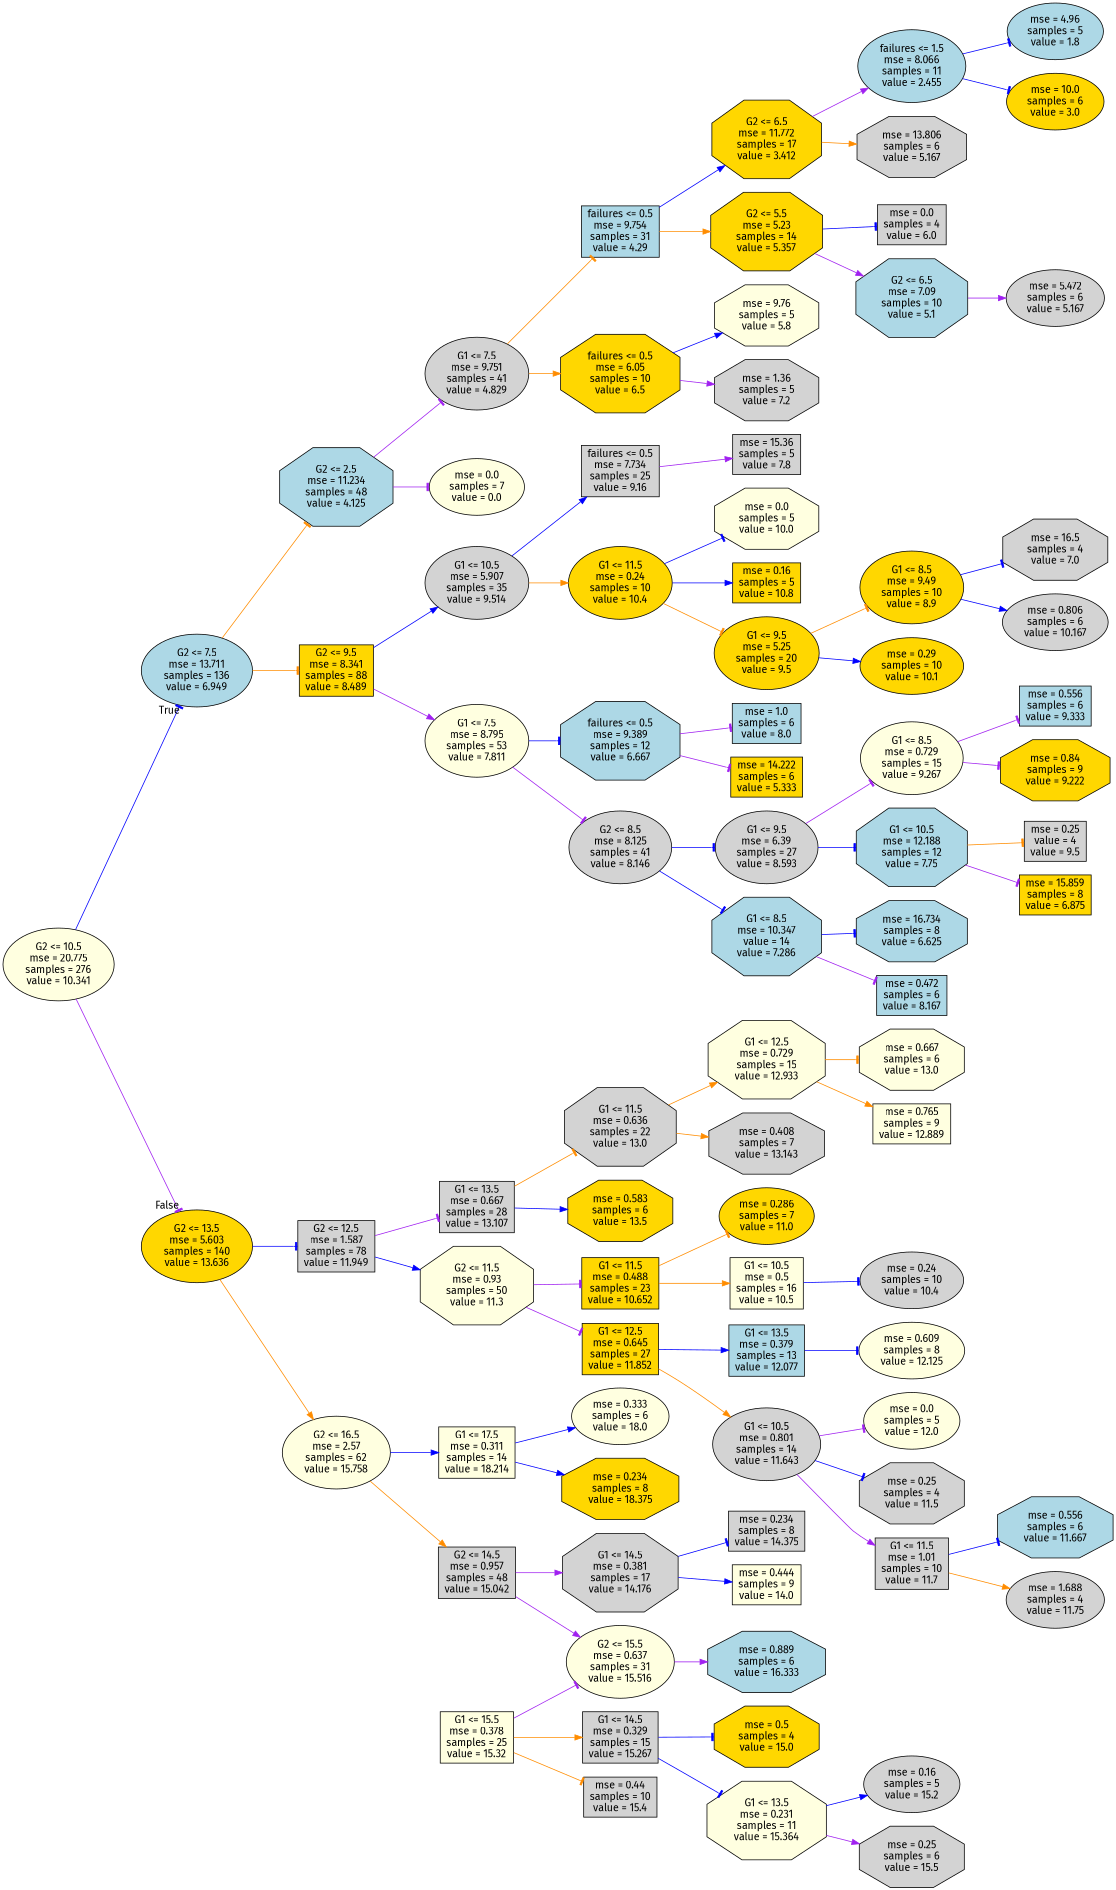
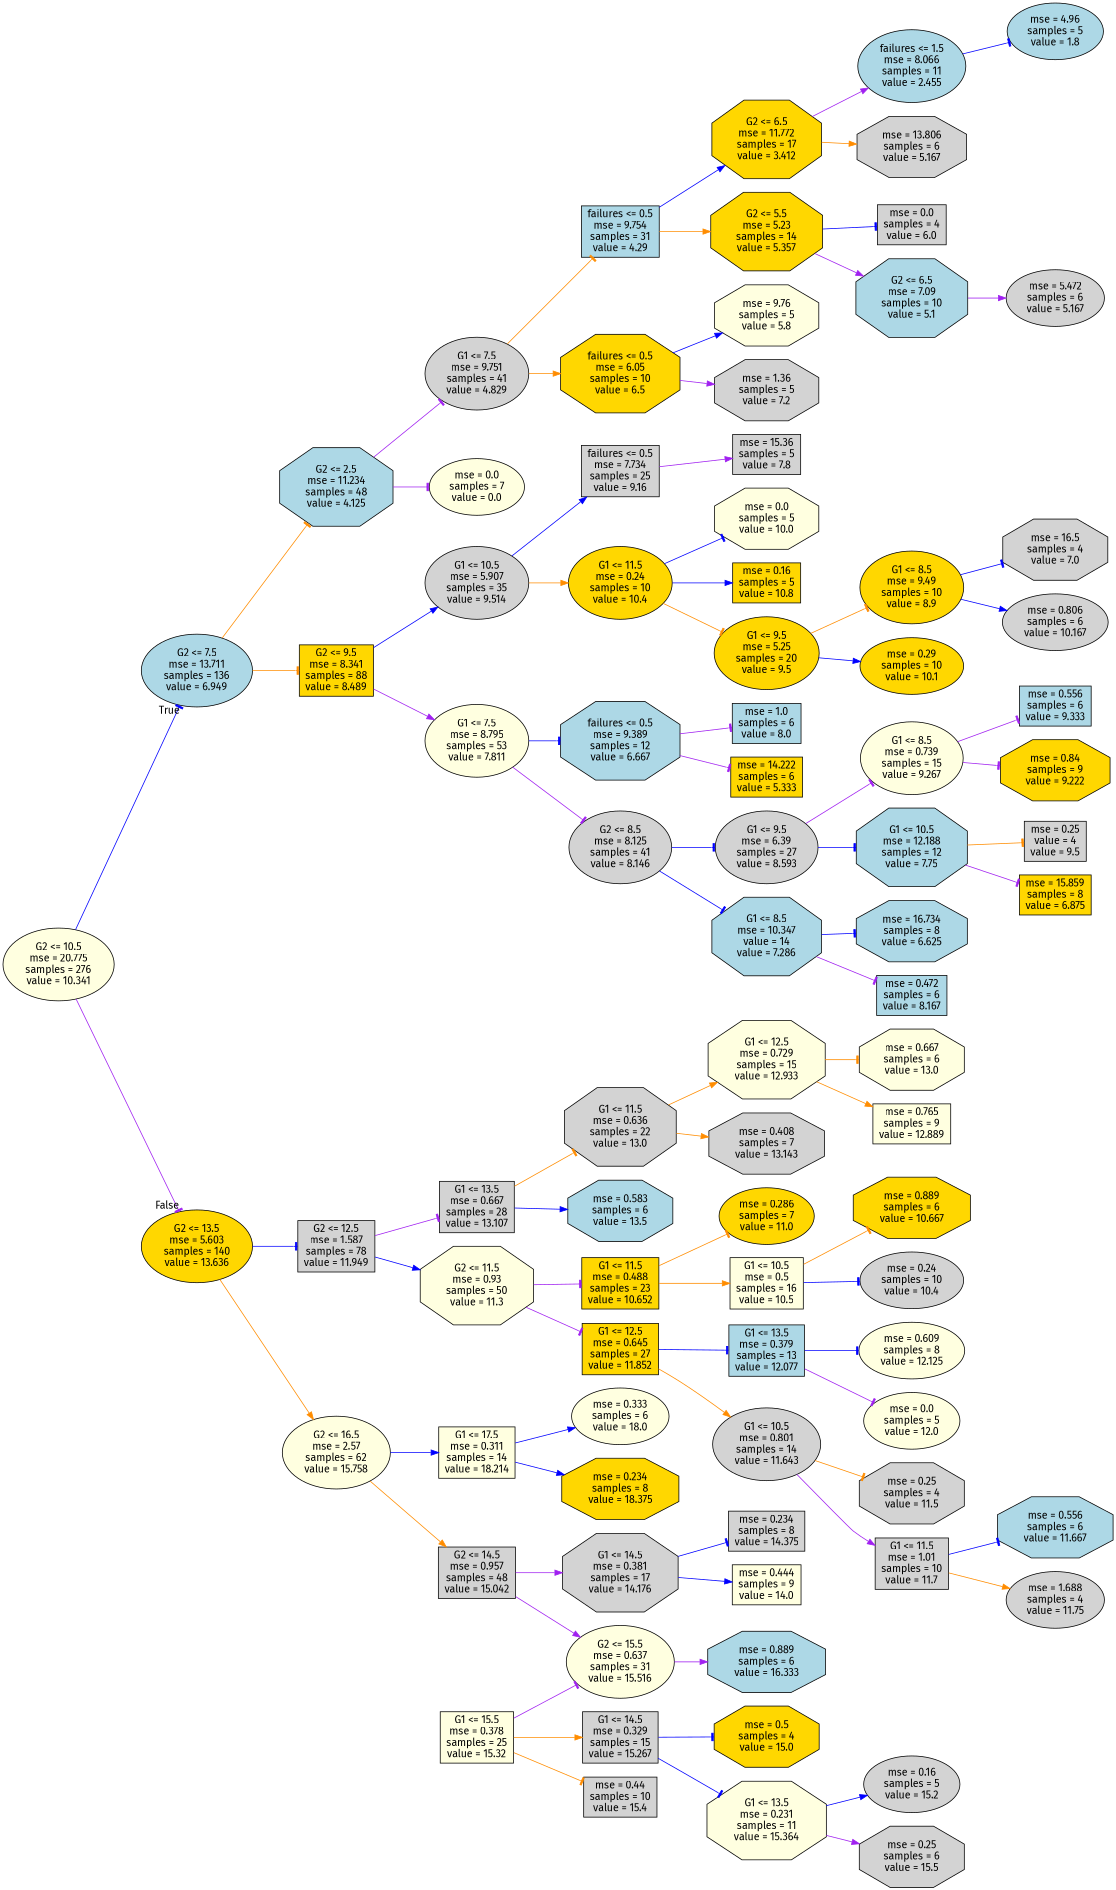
(1055, 102) -> none
(912, 758) -> (912, 758)
none -> (912, 1208)
(620, 1211) -> (620, 1211)
(692, 1350) -> (692, 1350)
(840, 1432) -> (838, 1385)
(838, 1468) -> (838, 1468)
